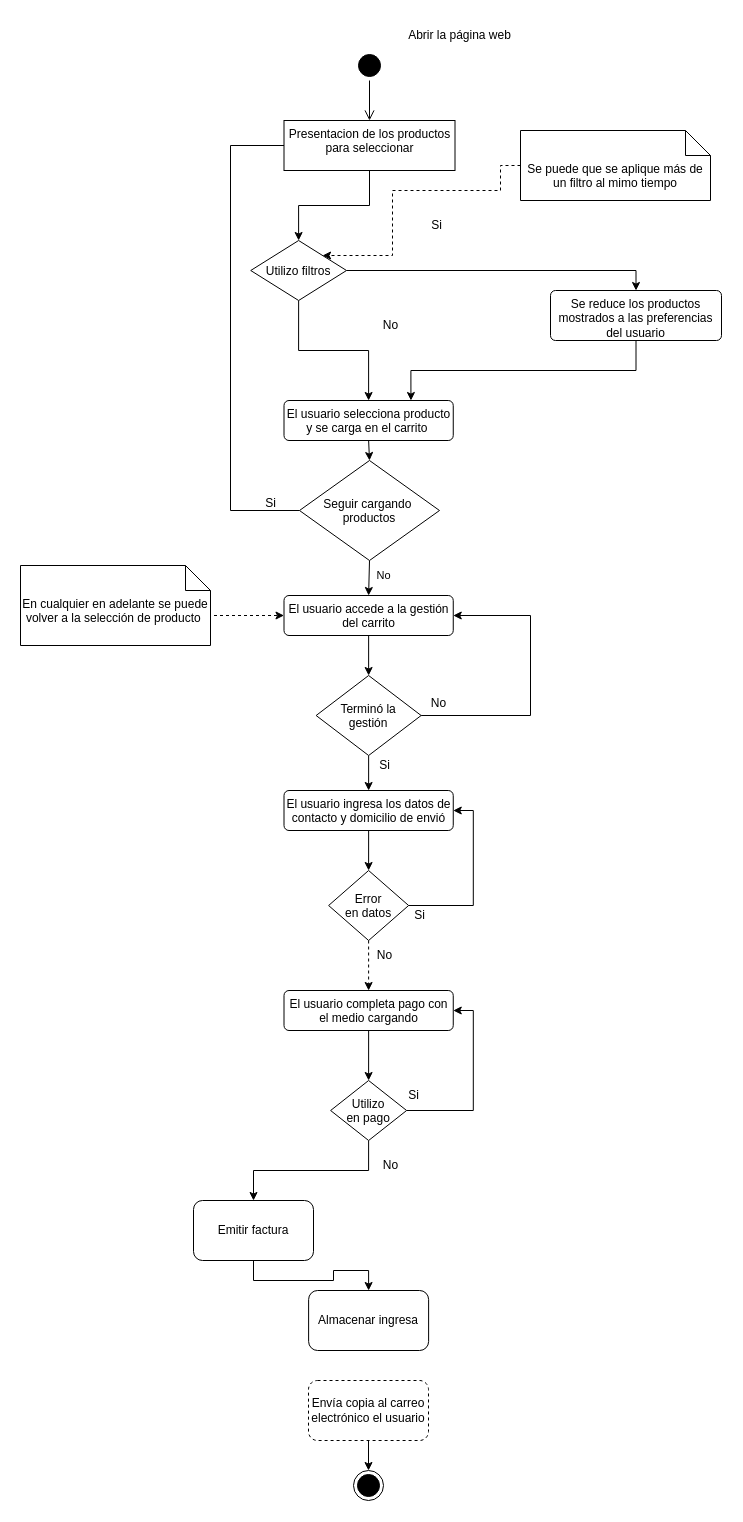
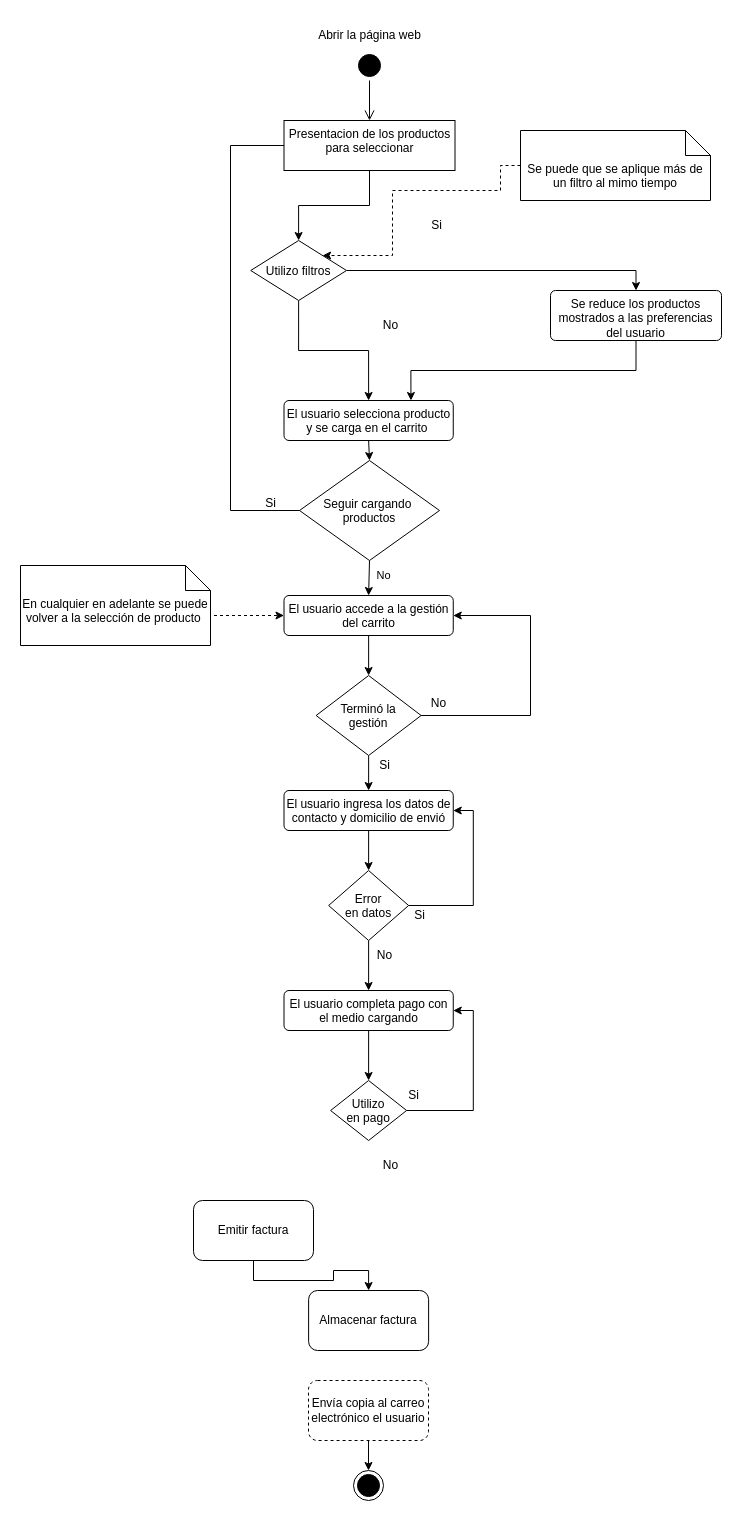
(460, 36) -> (370, 36)
(369, 963) -> (369, 963)
(315, 1171) -> none
(369, 1321) -> (369, 1321)
